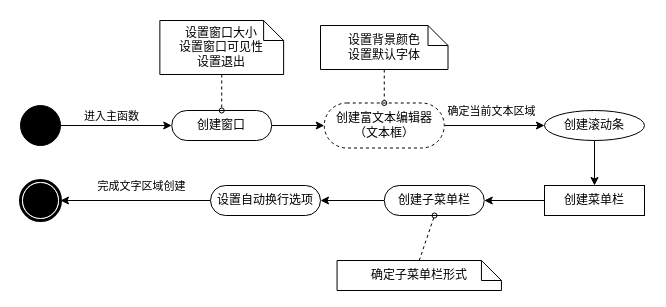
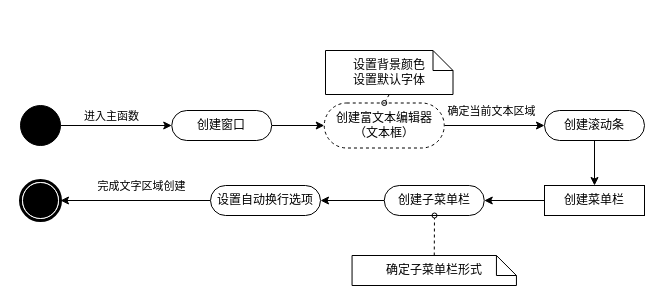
(222, 48) -> none
(384, 48) -> (389, 73)
(222, 91) -> none
(595, 126) -> (595, 126)
(419, 276) -> (434, 271)
